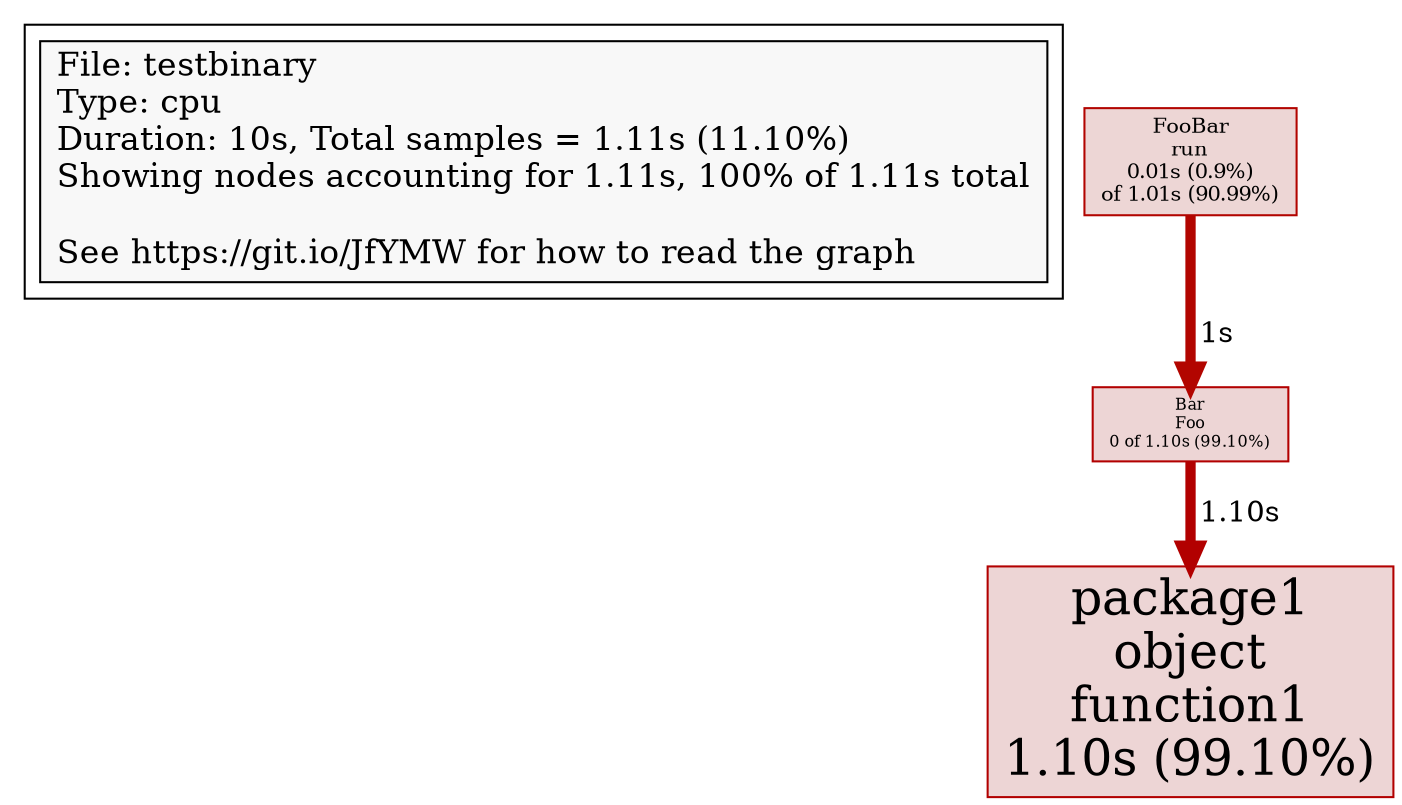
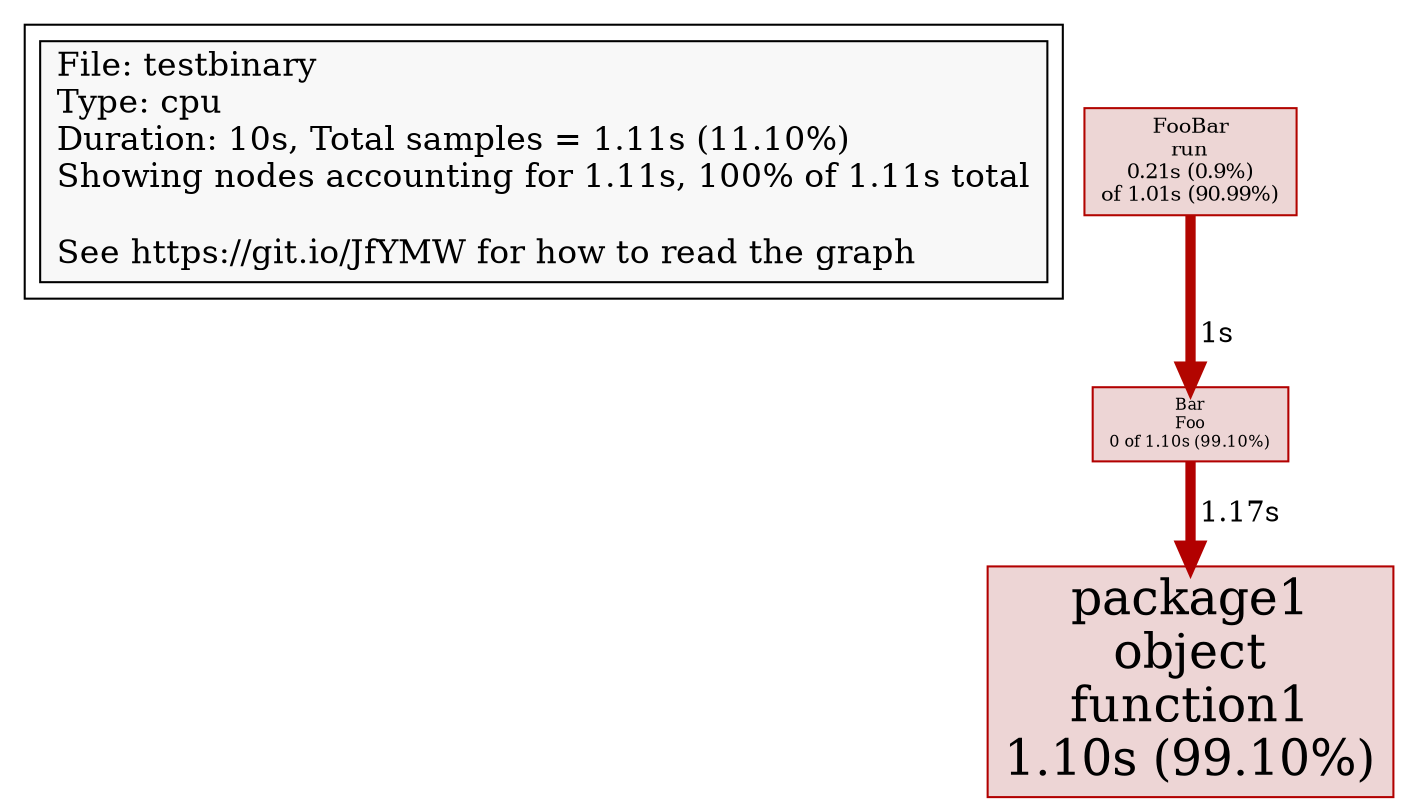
(1191, 162) -> (1191, 162)
(1236, 514) -> (1236, 514)
